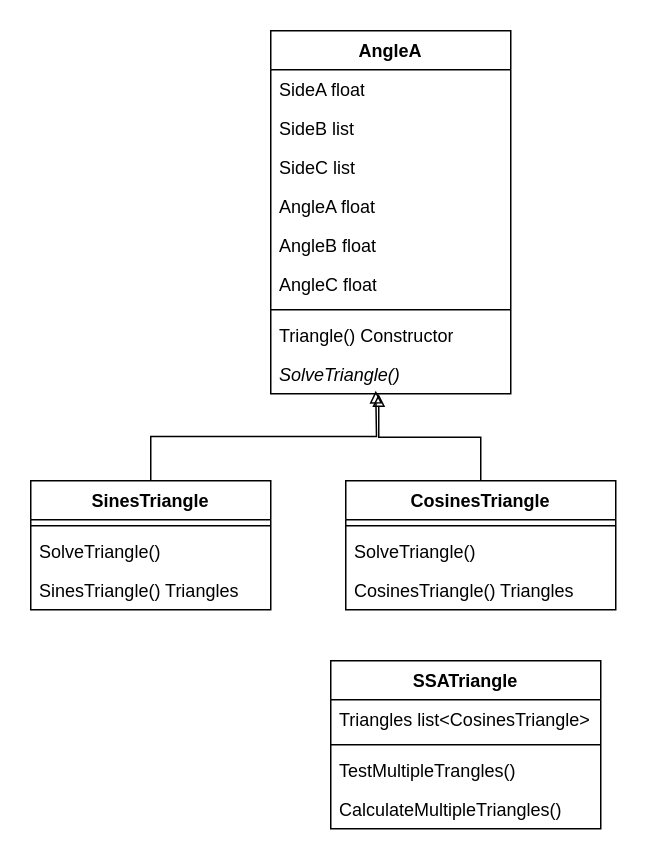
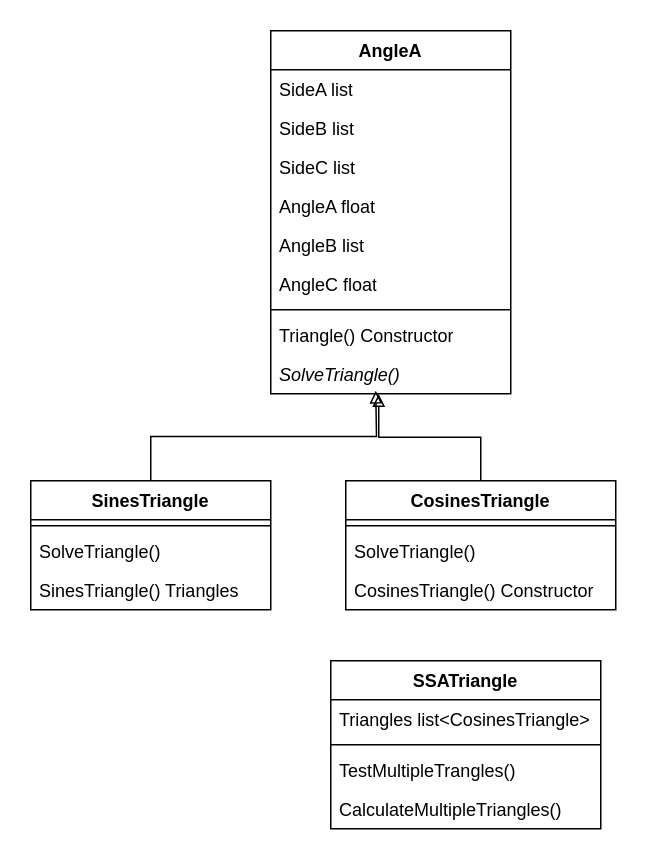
(328, 91) -> (321, 91)
(333, 247) -> (326, 247)
(477, 592) -> (482, 603)
